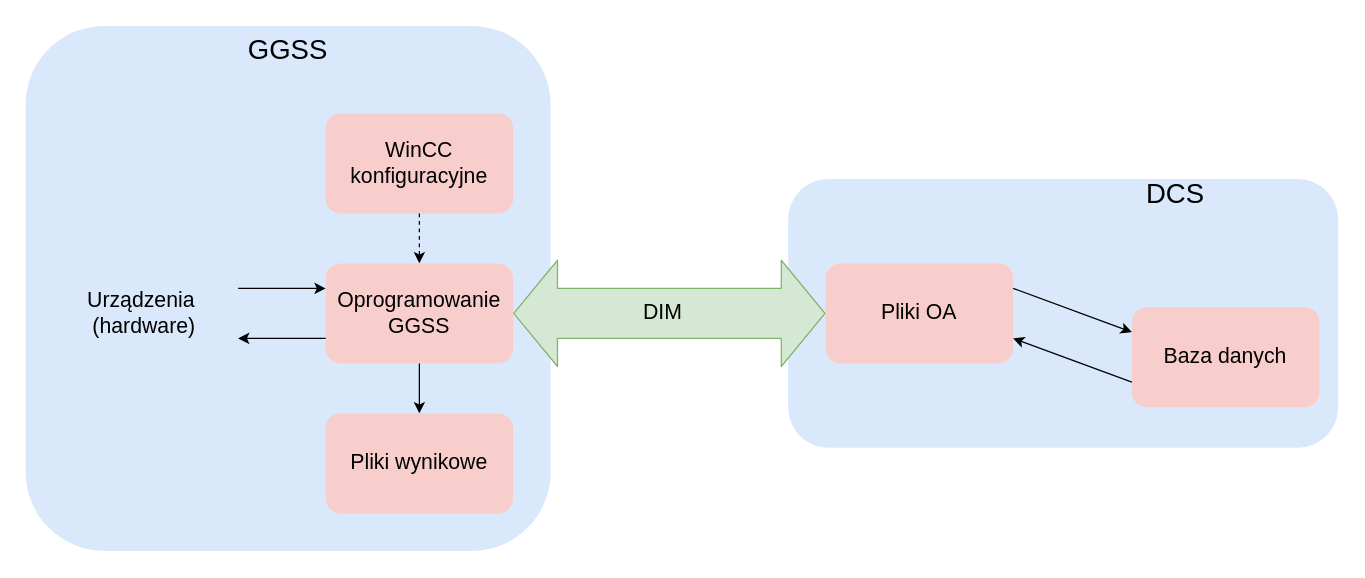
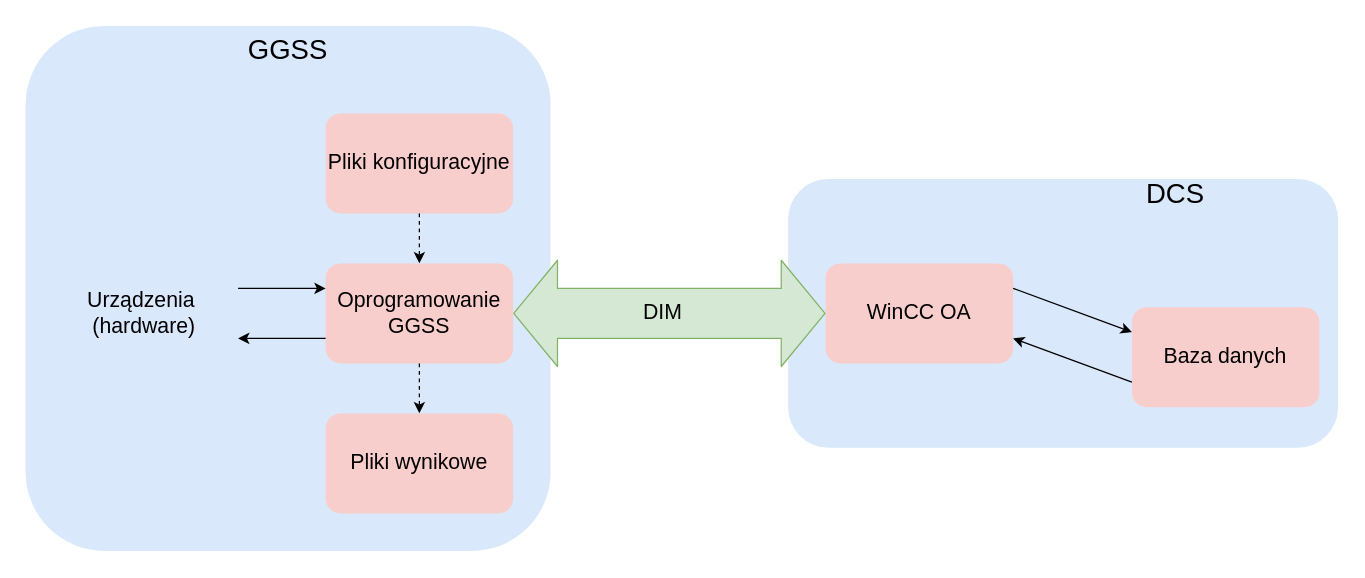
(419, 163) -> (419, 163)
(919, 313) -> (919, 313)
(419, 383) -> (419, 383)
